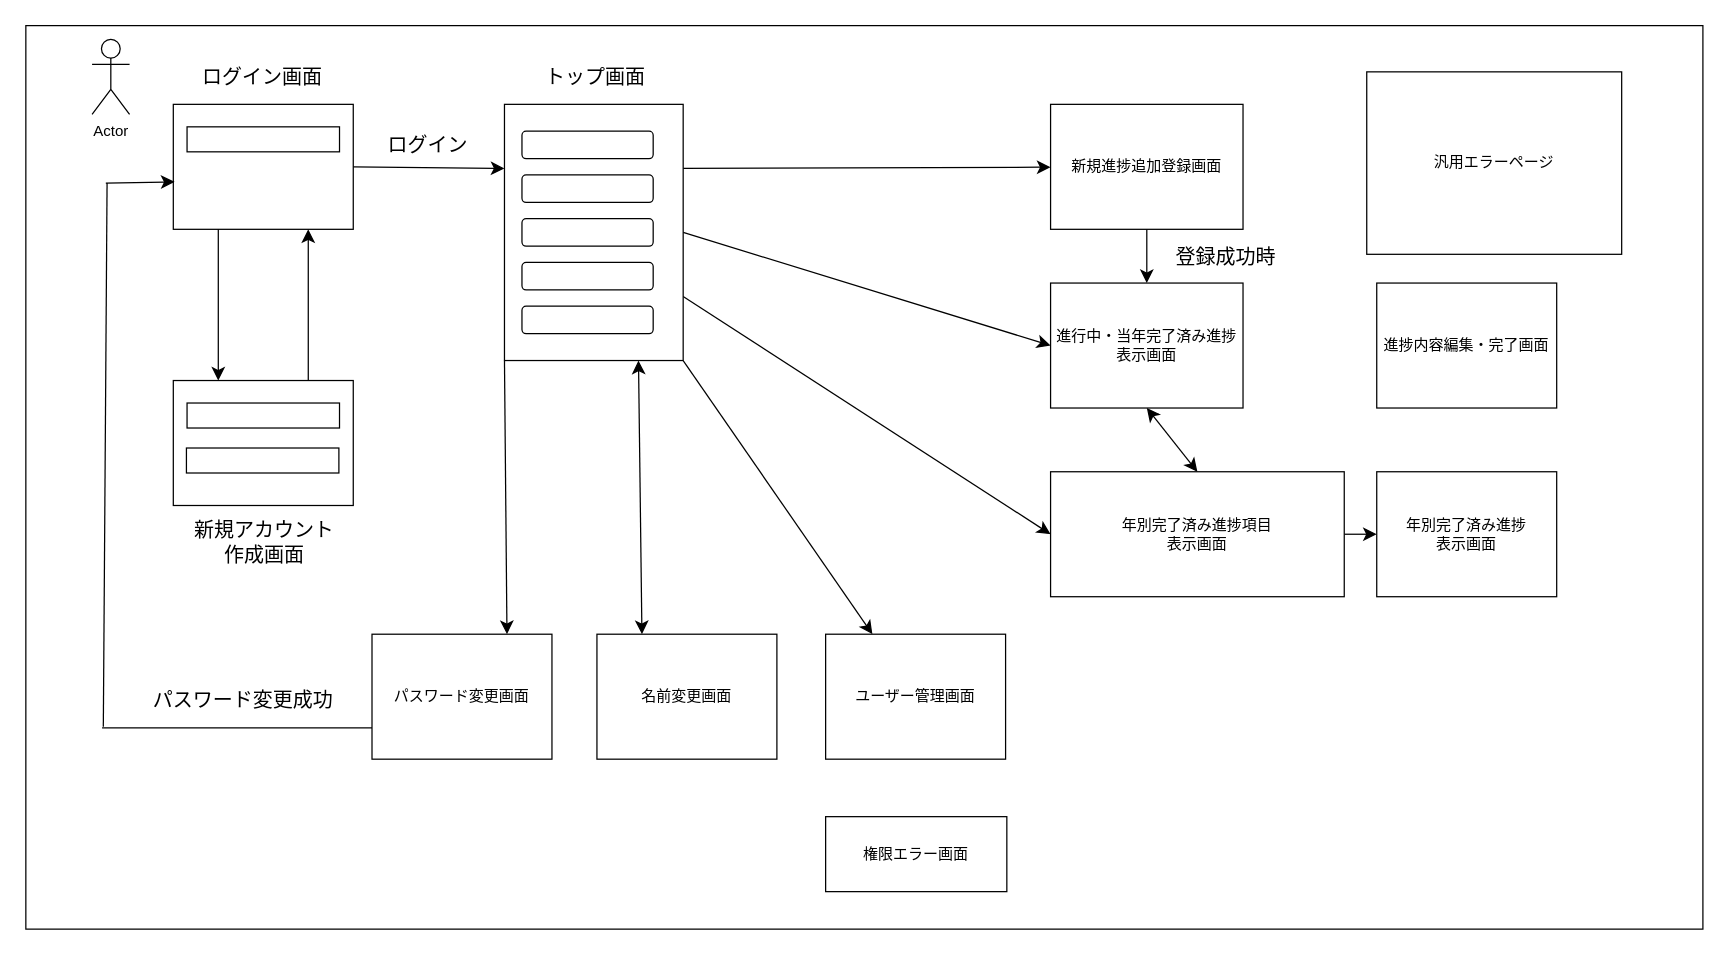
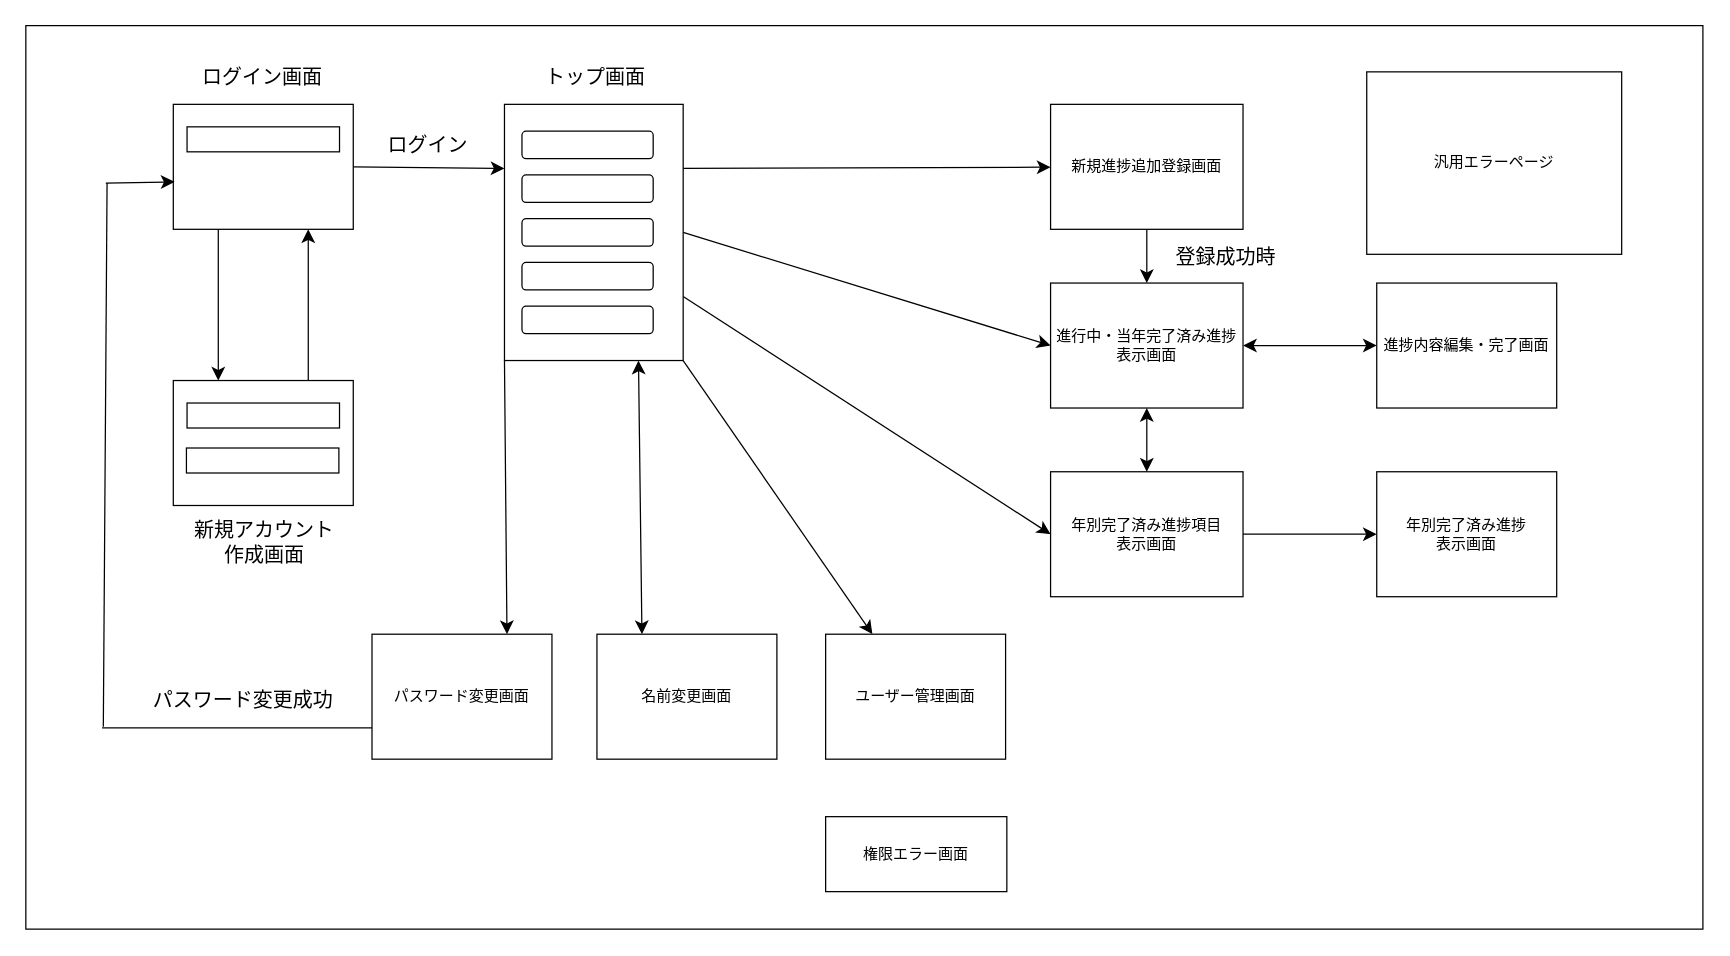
(111, 77) -> none
none -> (1311, 346)
(1198, 534) -> (1147, 534)
